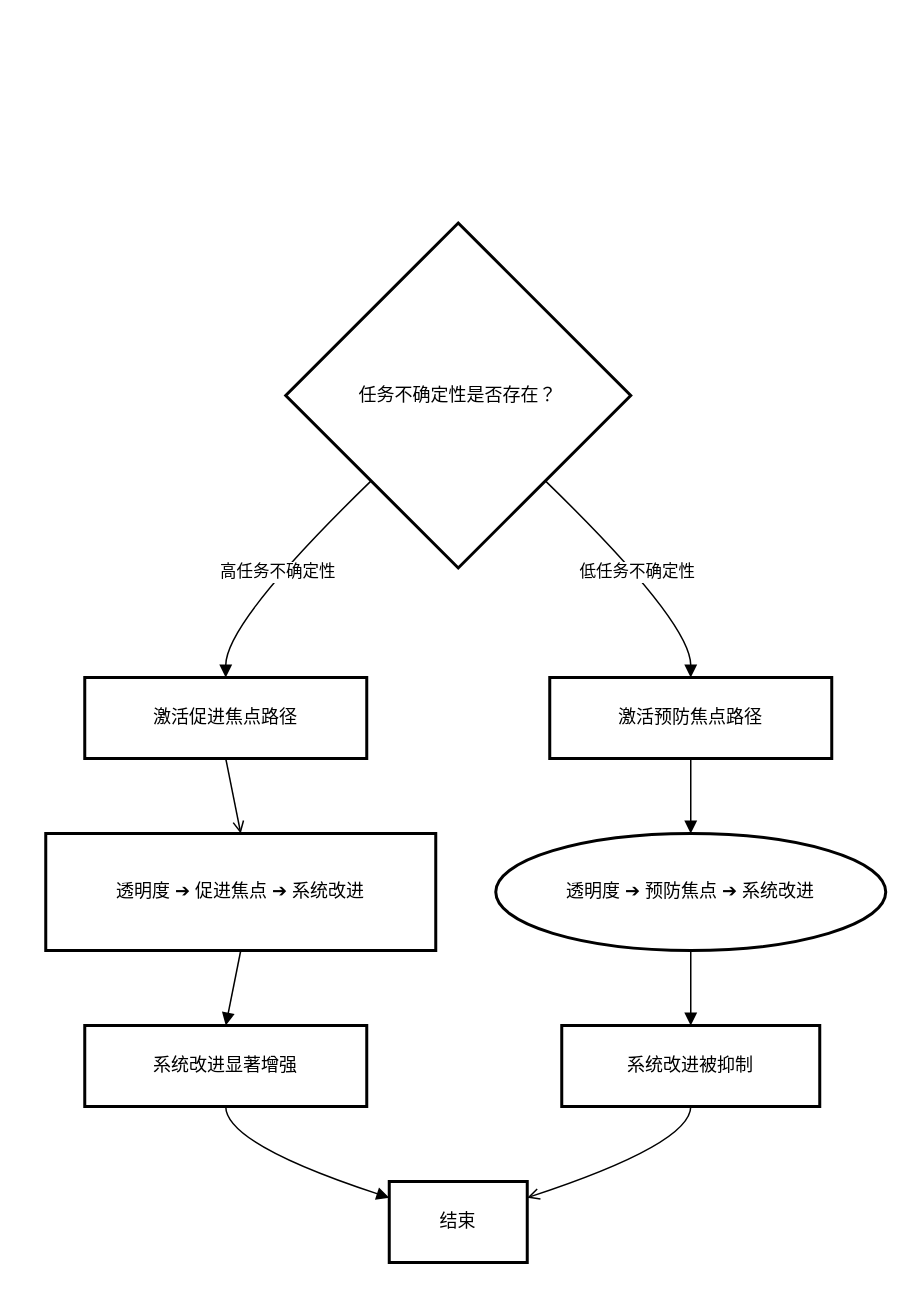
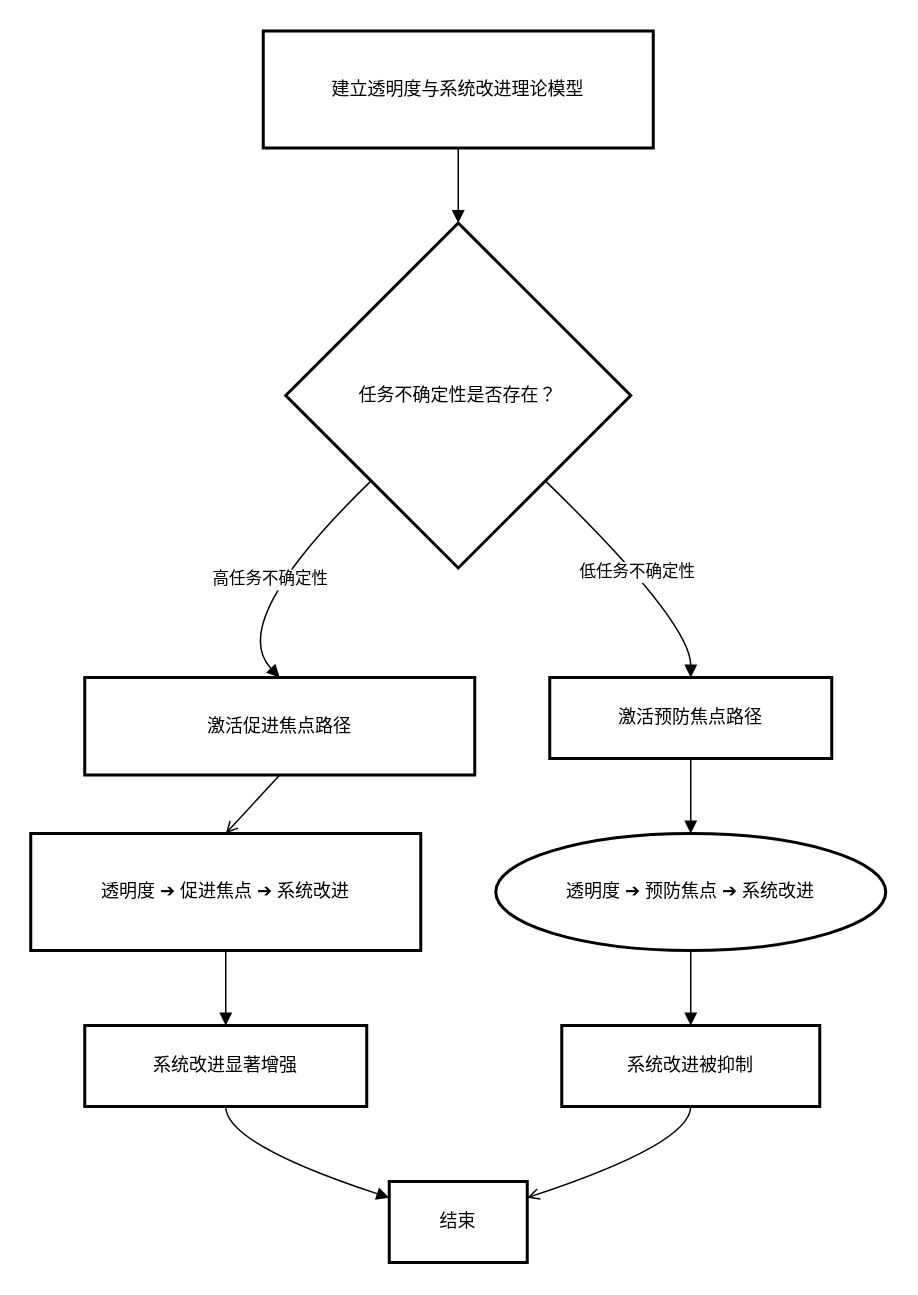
none -> (458, 89)
none -> (458, 180)
(226, 718) -> (280, 726)
(241, 892) -> (226, 892)
